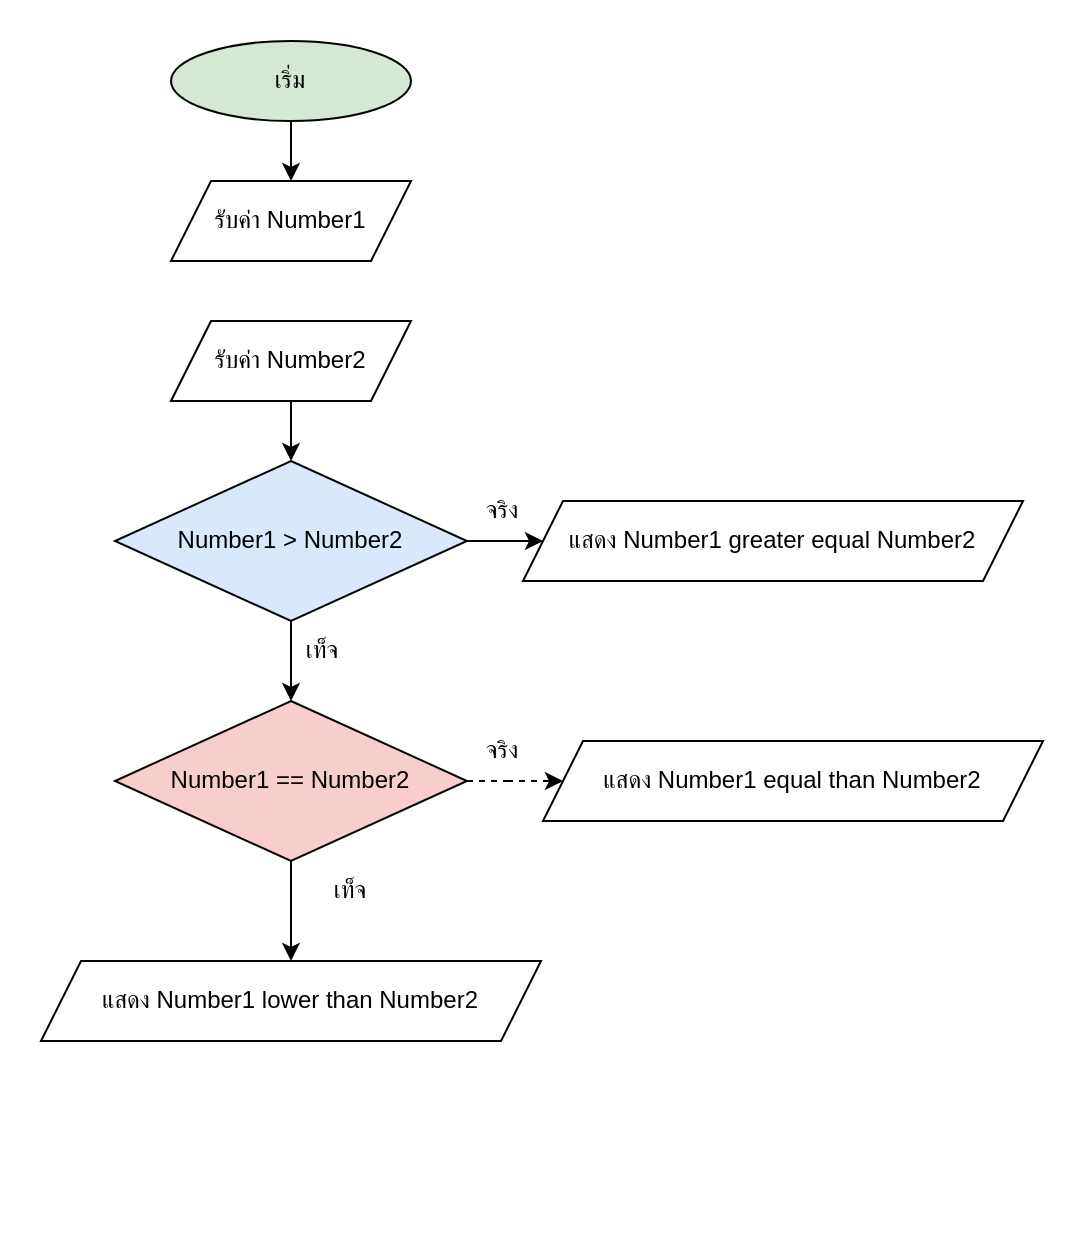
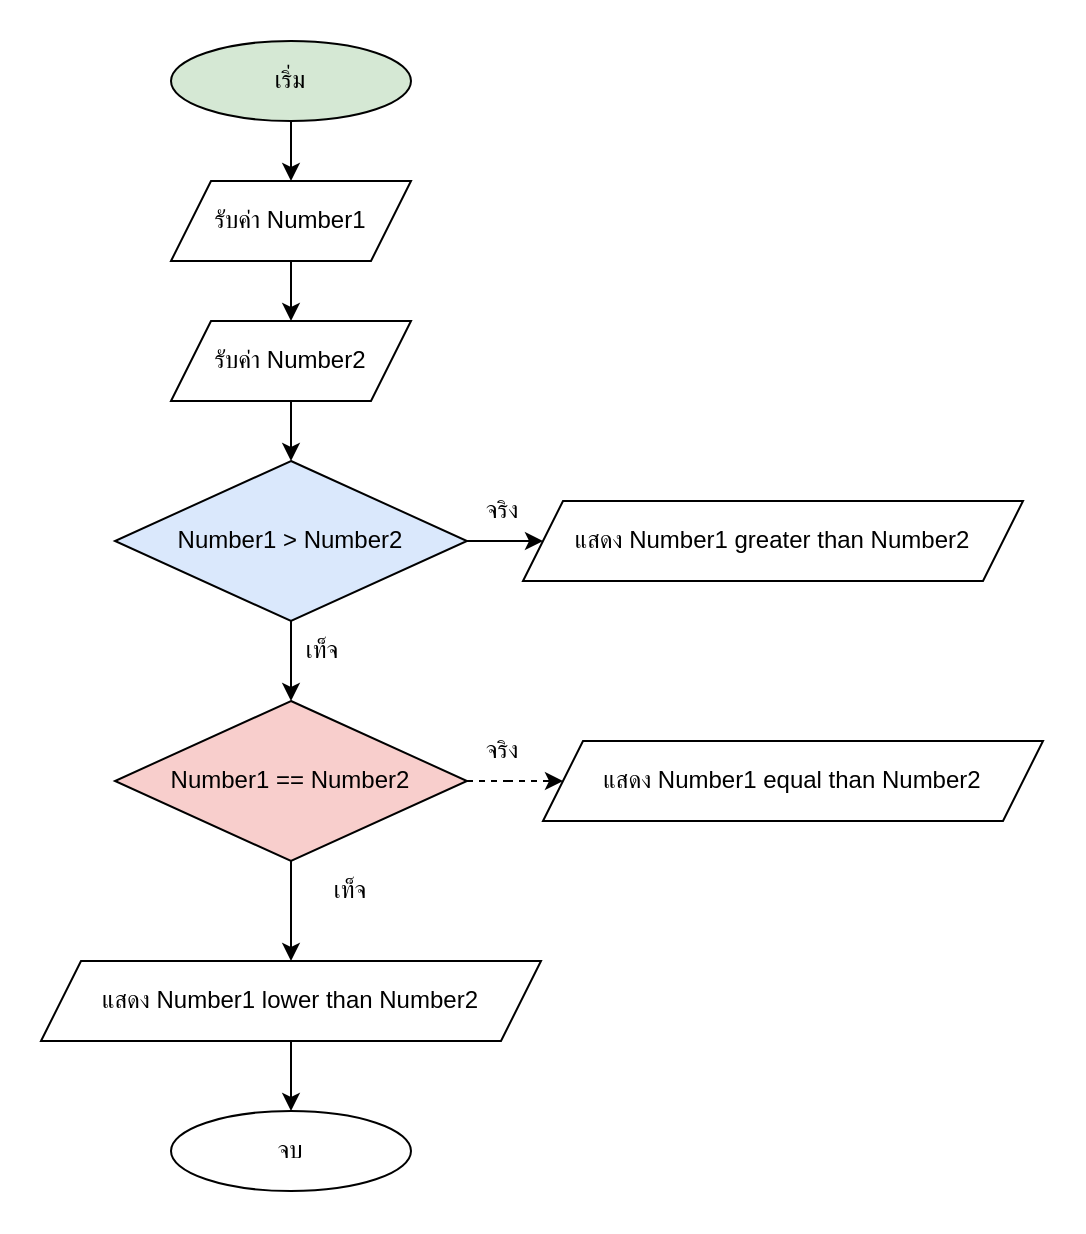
none -> (291, 298)
(773, 541) -> (773, 541)
none -> (291, 1079)
none -> (291, 1151)
